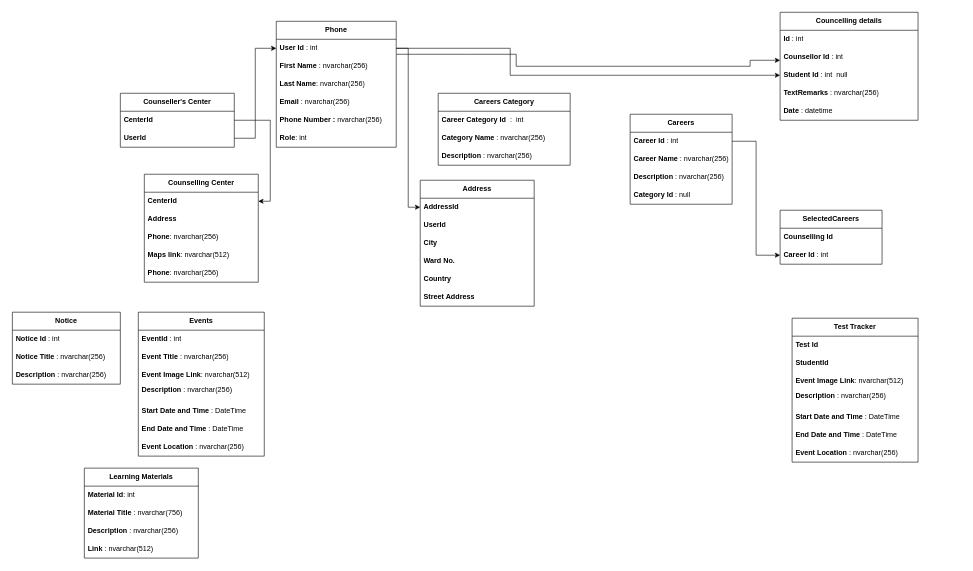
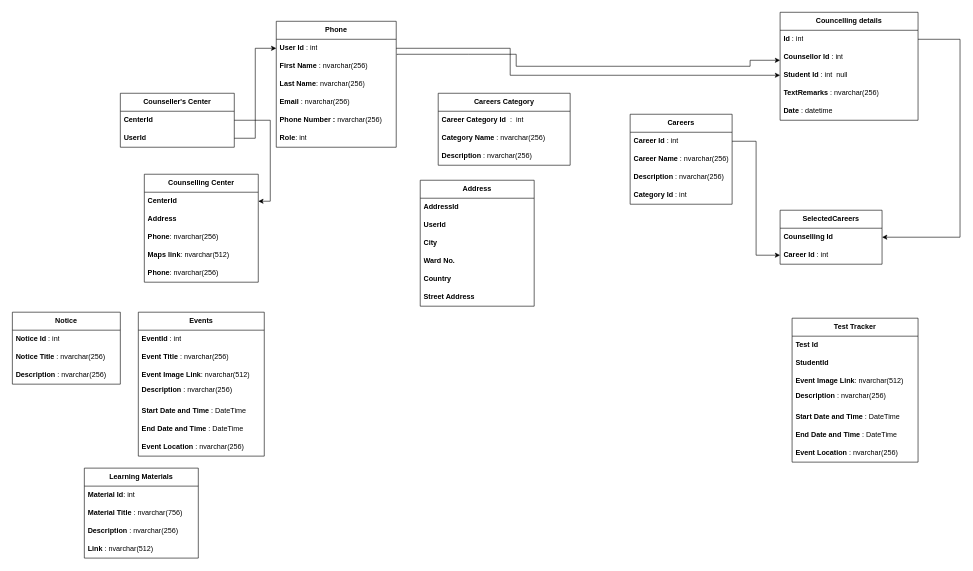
none -> (959, 39)
(665, 195) -> (663, 195)
(410, 207) -> none
